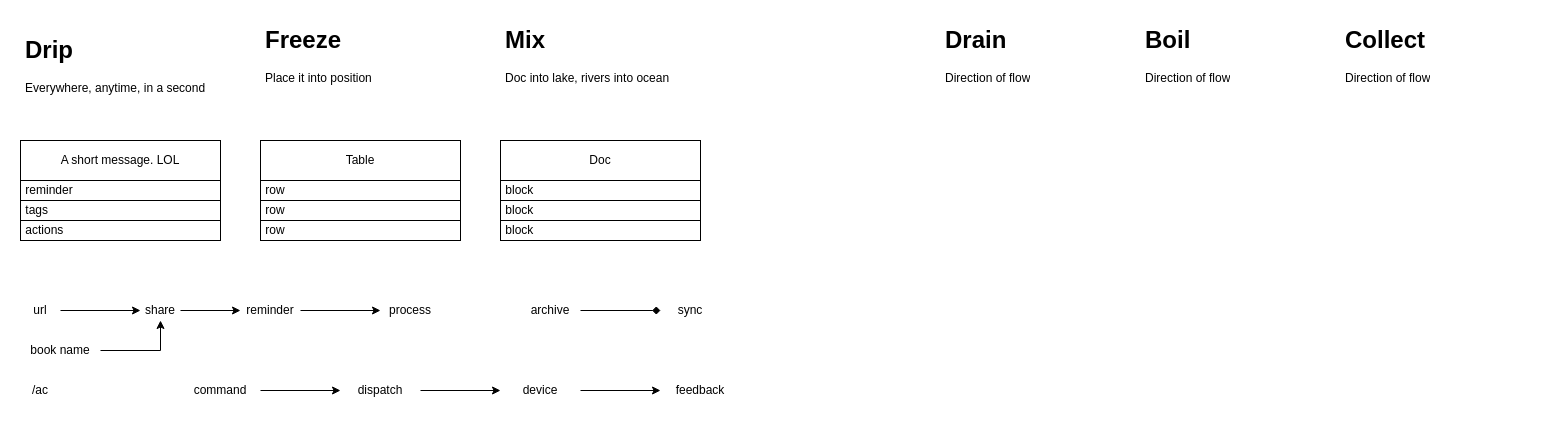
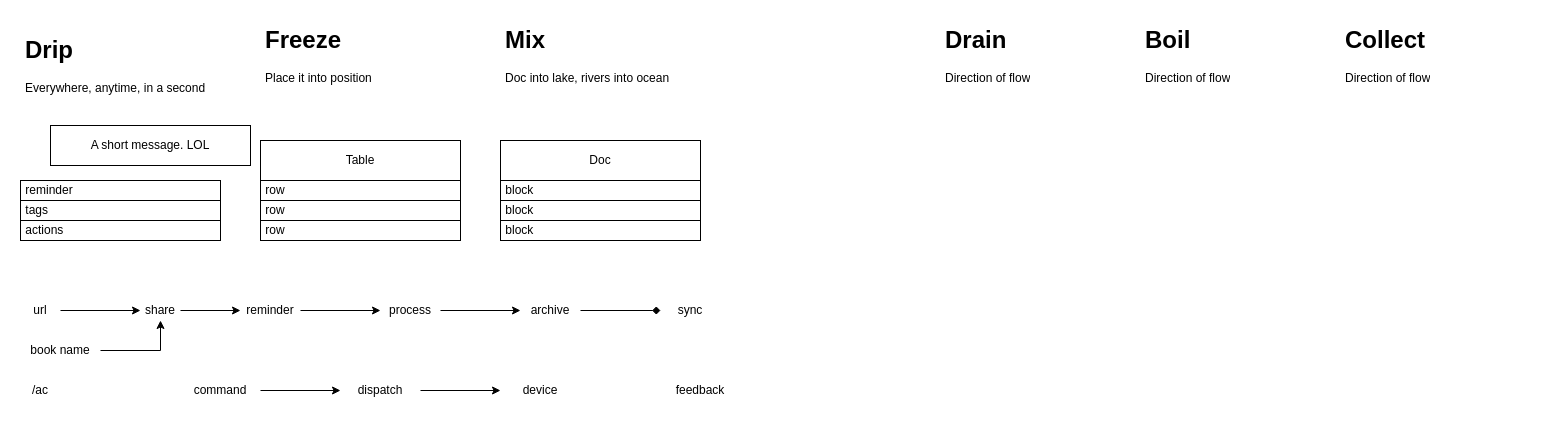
(121, 161) -> (151, 146)
none -> (477, 311)
(617, 391) -> none
